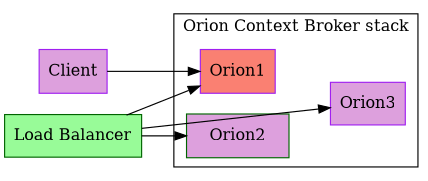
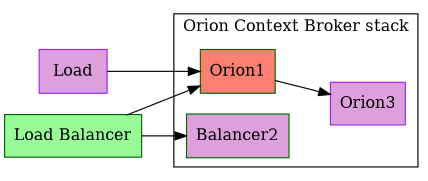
(73, 71) -> (73, 71)
(238, 71) -> (238, 71)
(230, 119) -> (297, 86)
(238, 136) -> (238, 136)
